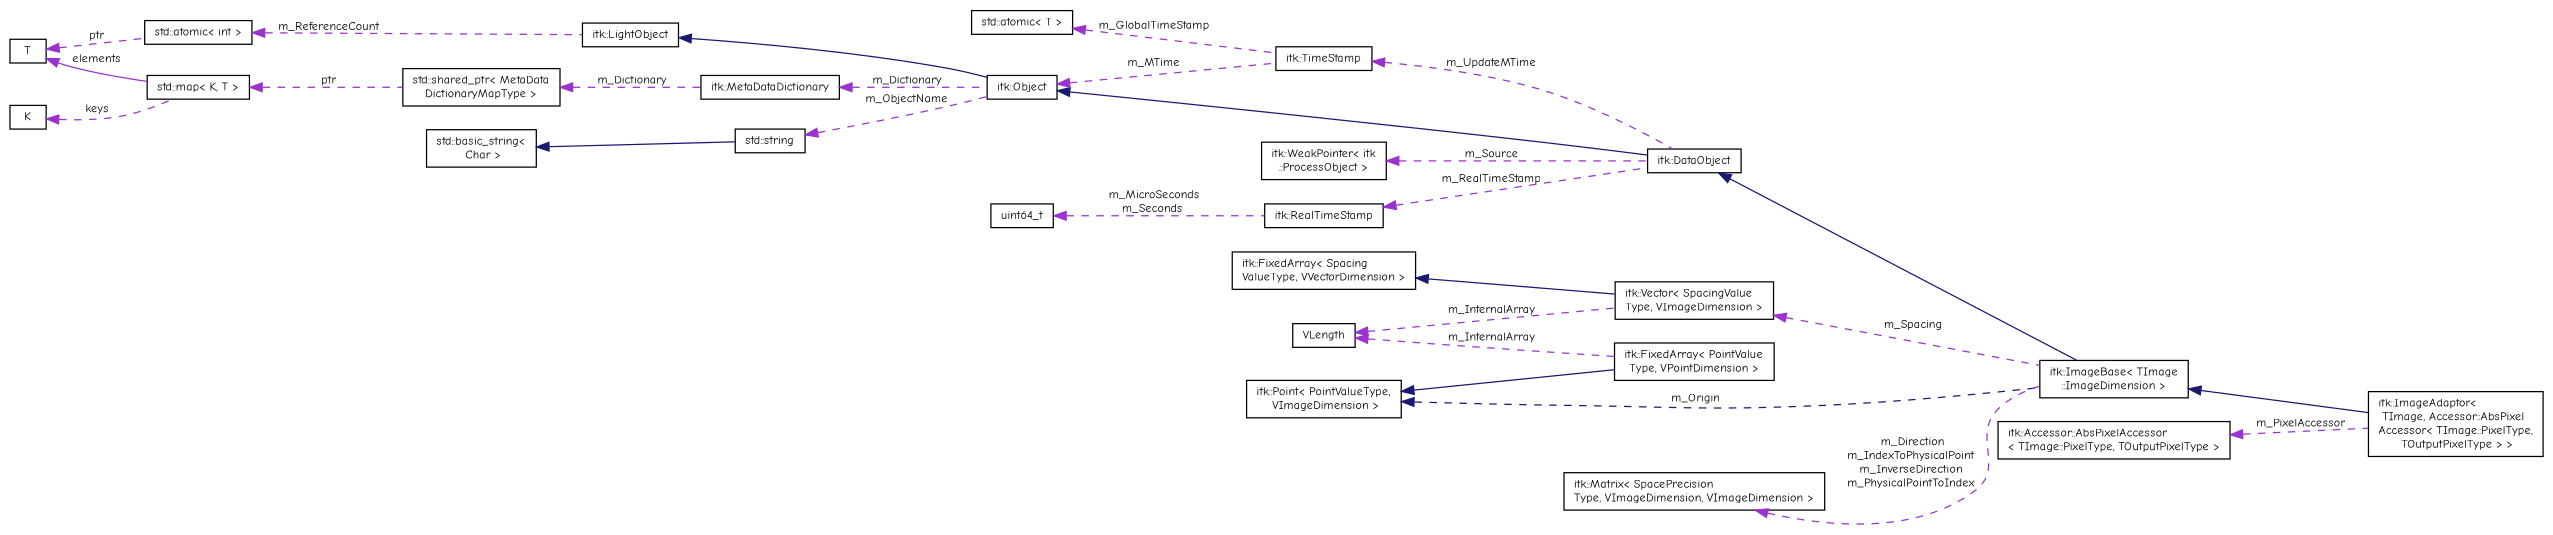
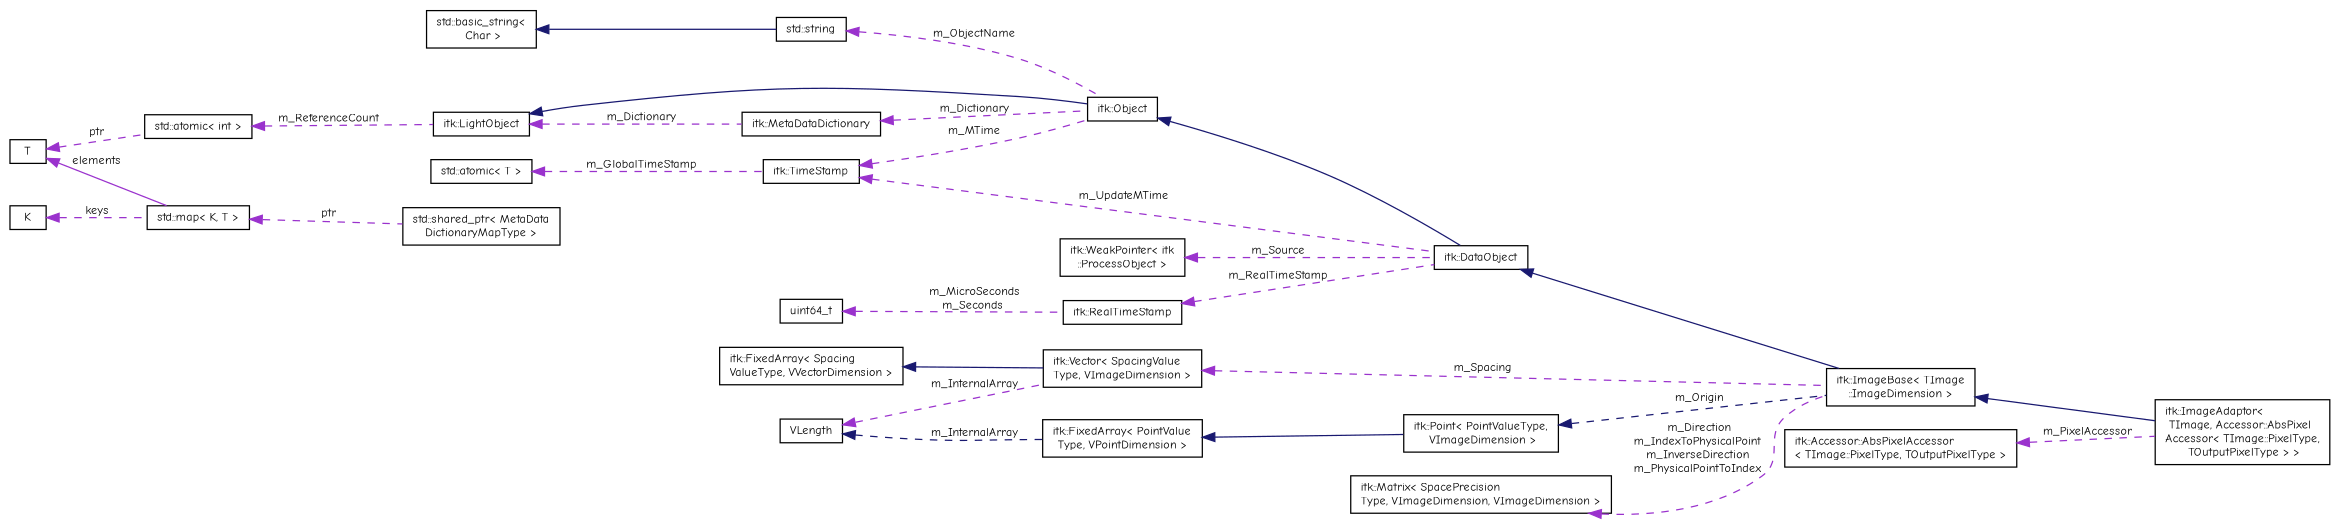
(1173, 73) -> (981, 146)
(637, 87) -> (642, 124)
(1491, 348) -> (949, 440)
(1514, 380) -> (1309, 436)
